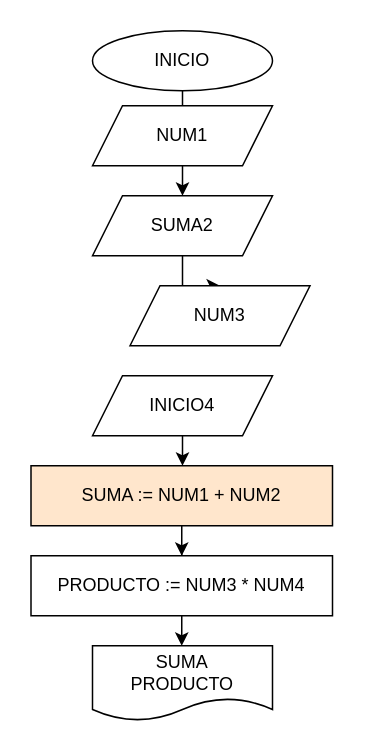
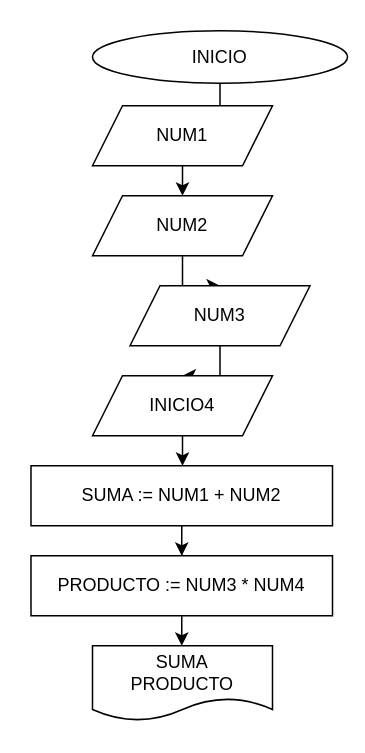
(182, 61) -> (220, 57)
(182, 226) -> (182, 226)
none -> (220, 362)
(182, 496) -> (182, 496)
